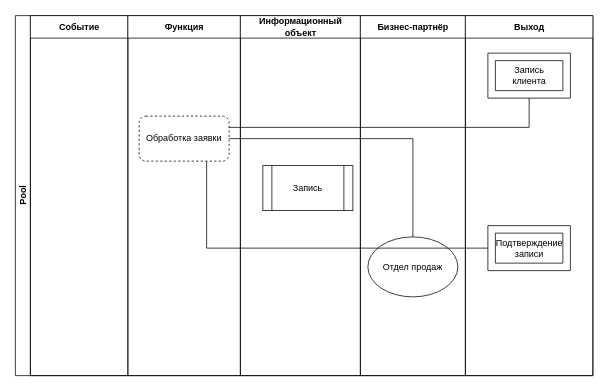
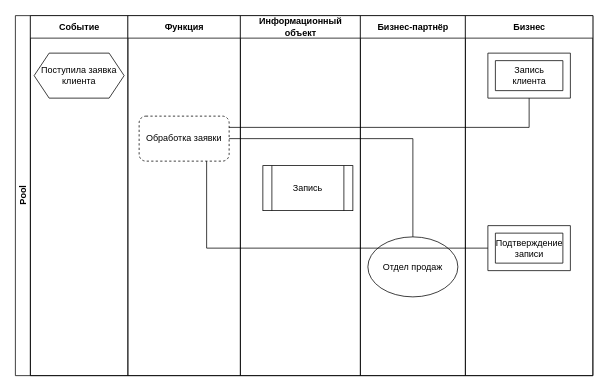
(530, 27) -> (530, 27)
none -> (79, 75)
